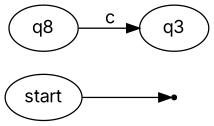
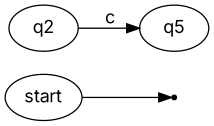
(44, 28) -> (44, 28)
(174, 28) -> (174, 28)
